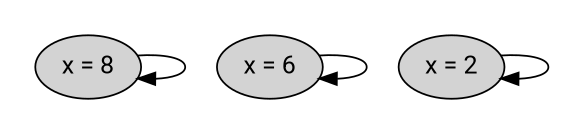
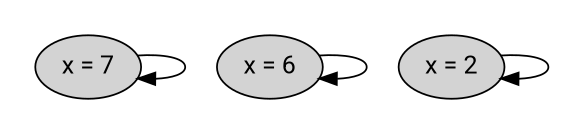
(88, 67) -> (88, 67)
